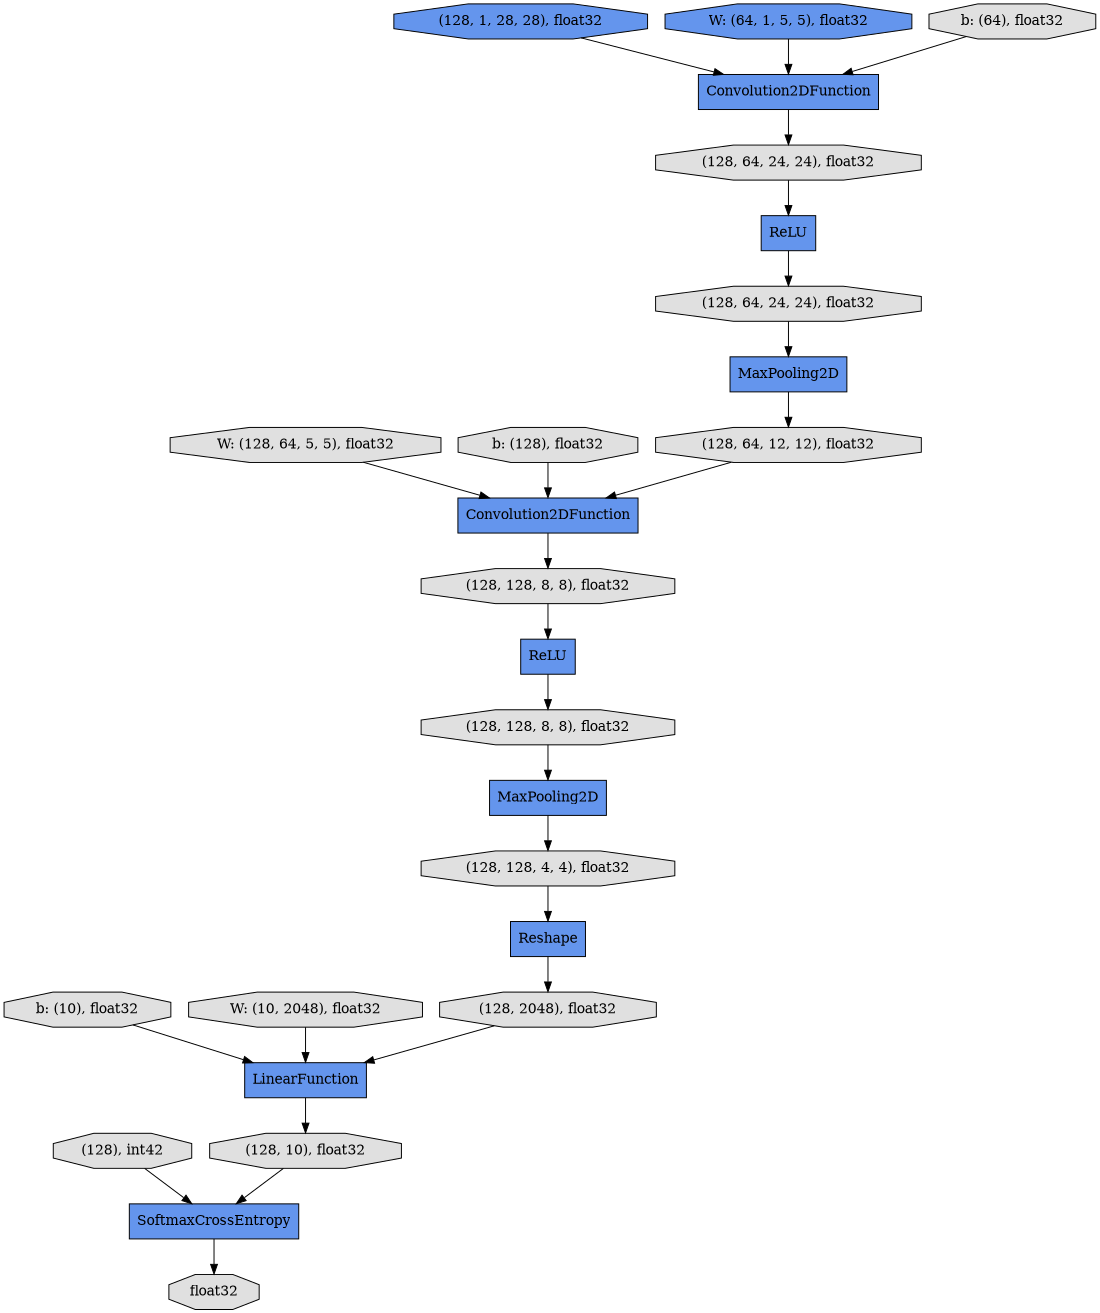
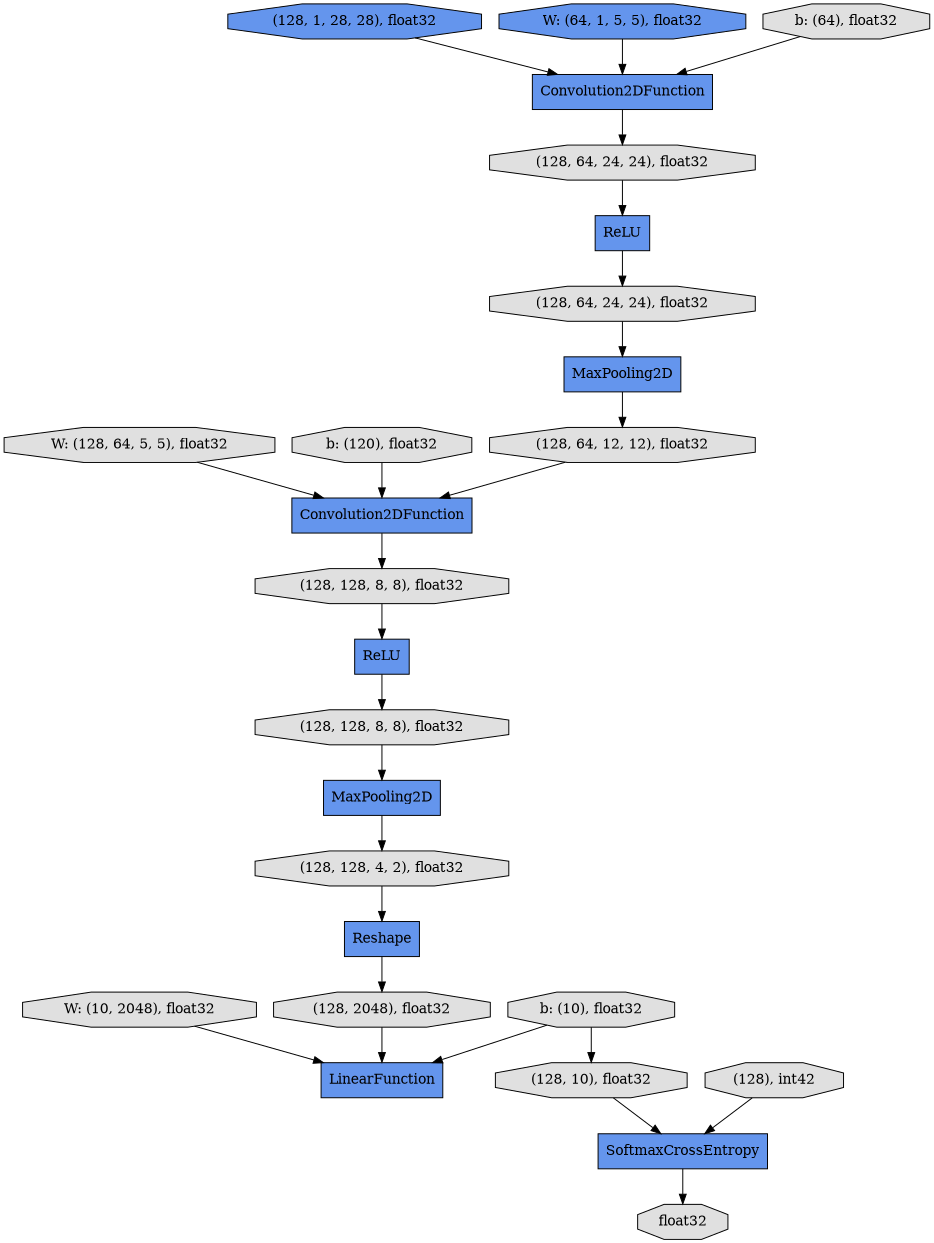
(548, 445) -> (382, 445)
(548, 868) -> (382, 868)
(306, 1110) -> (591, 1040)
